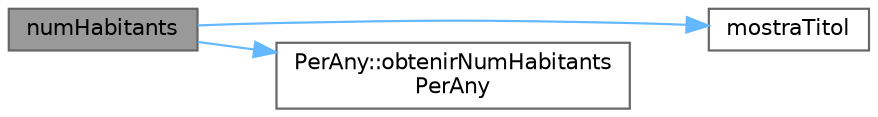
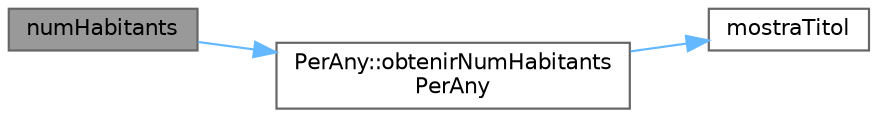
(442, 21) -> (659, 47)
